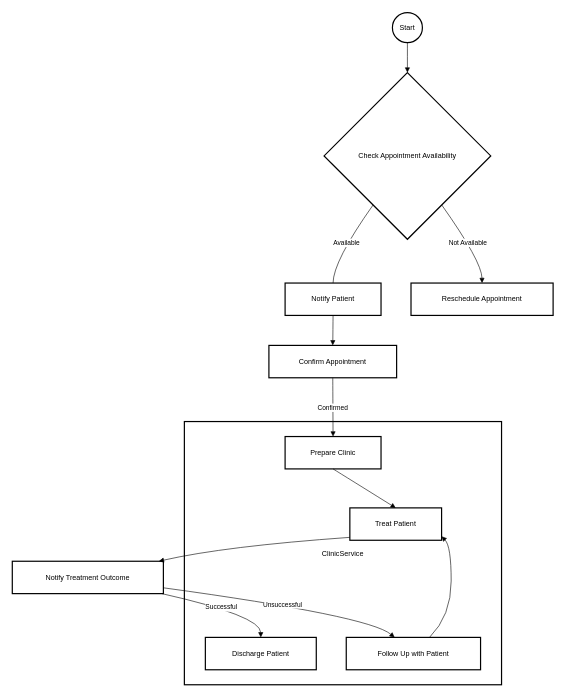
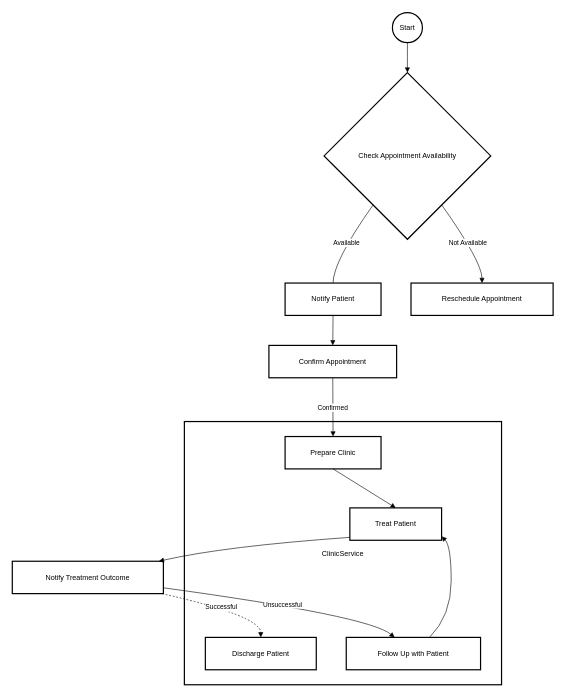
(183, 599) -> (183, 599)
